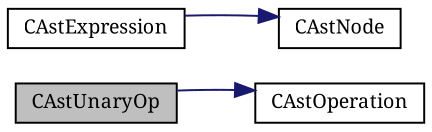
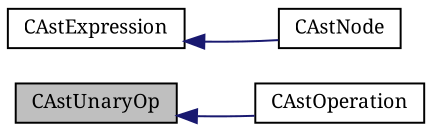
(222, 15) -> (242, 41)
(206, 90) -> (226, 116)
